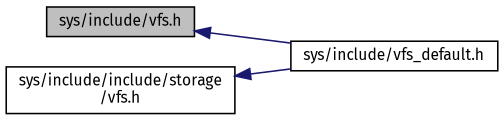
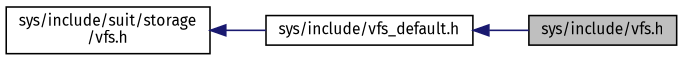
(250, 38) -> (509, 30)
(121, 90) -> (108, 30)
